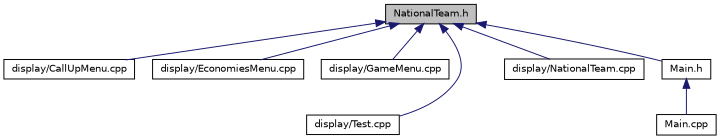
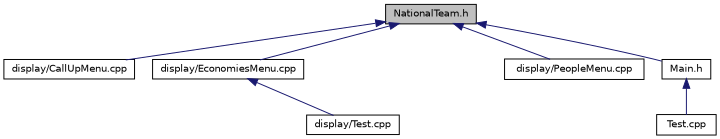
(385, 69) -> none
(574, 69) -> (574, 69)
(452, 86) -> (295, 99)
(686, 125) -> (686, 125)
